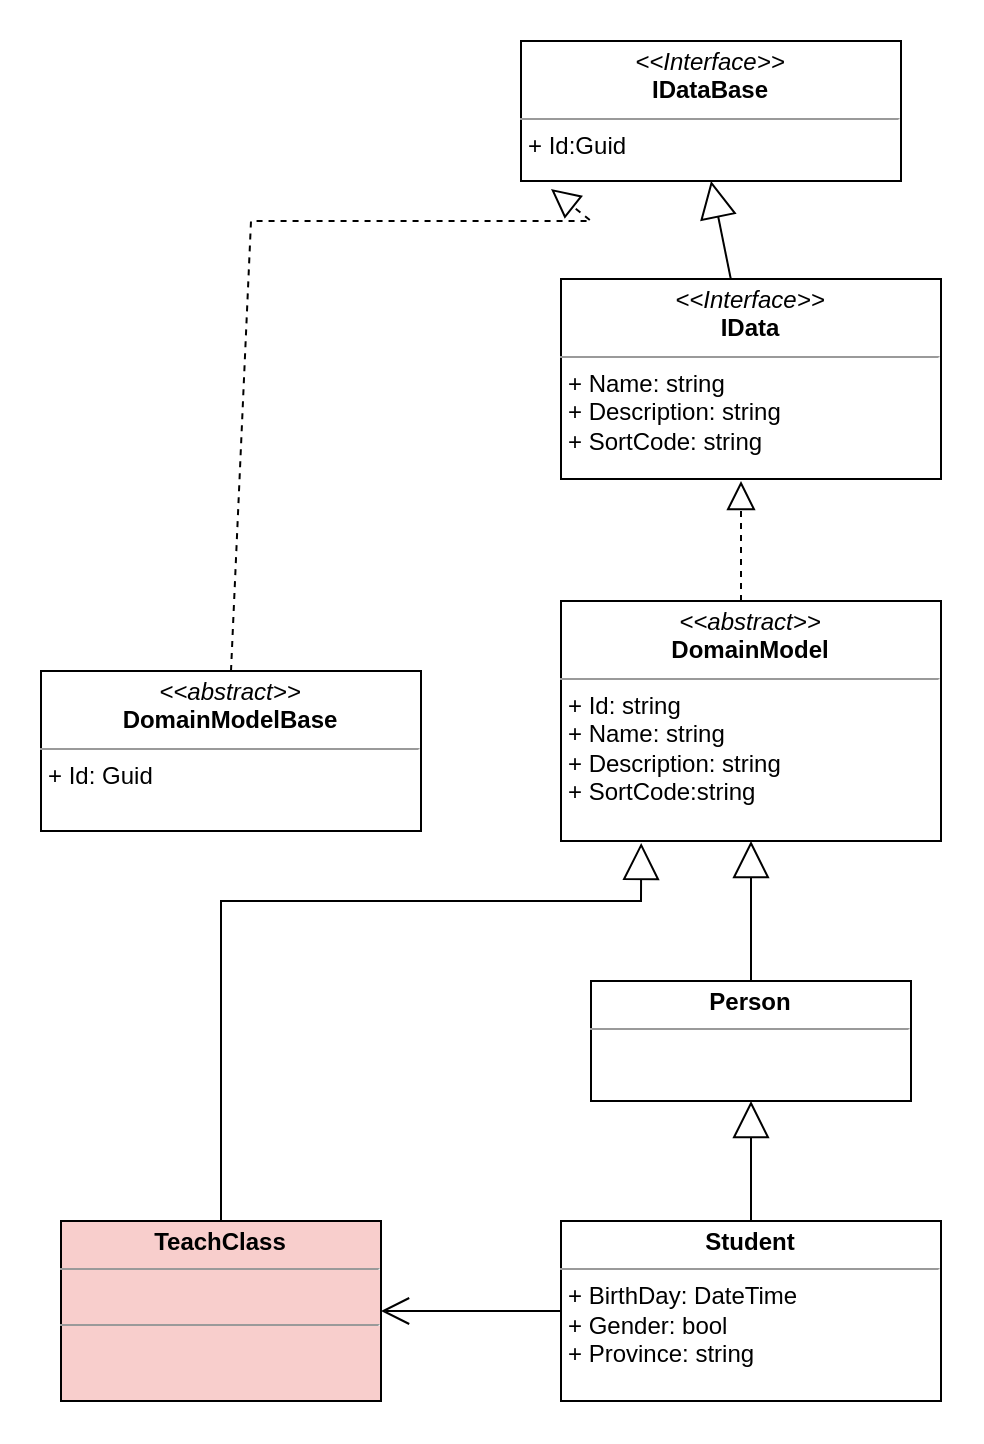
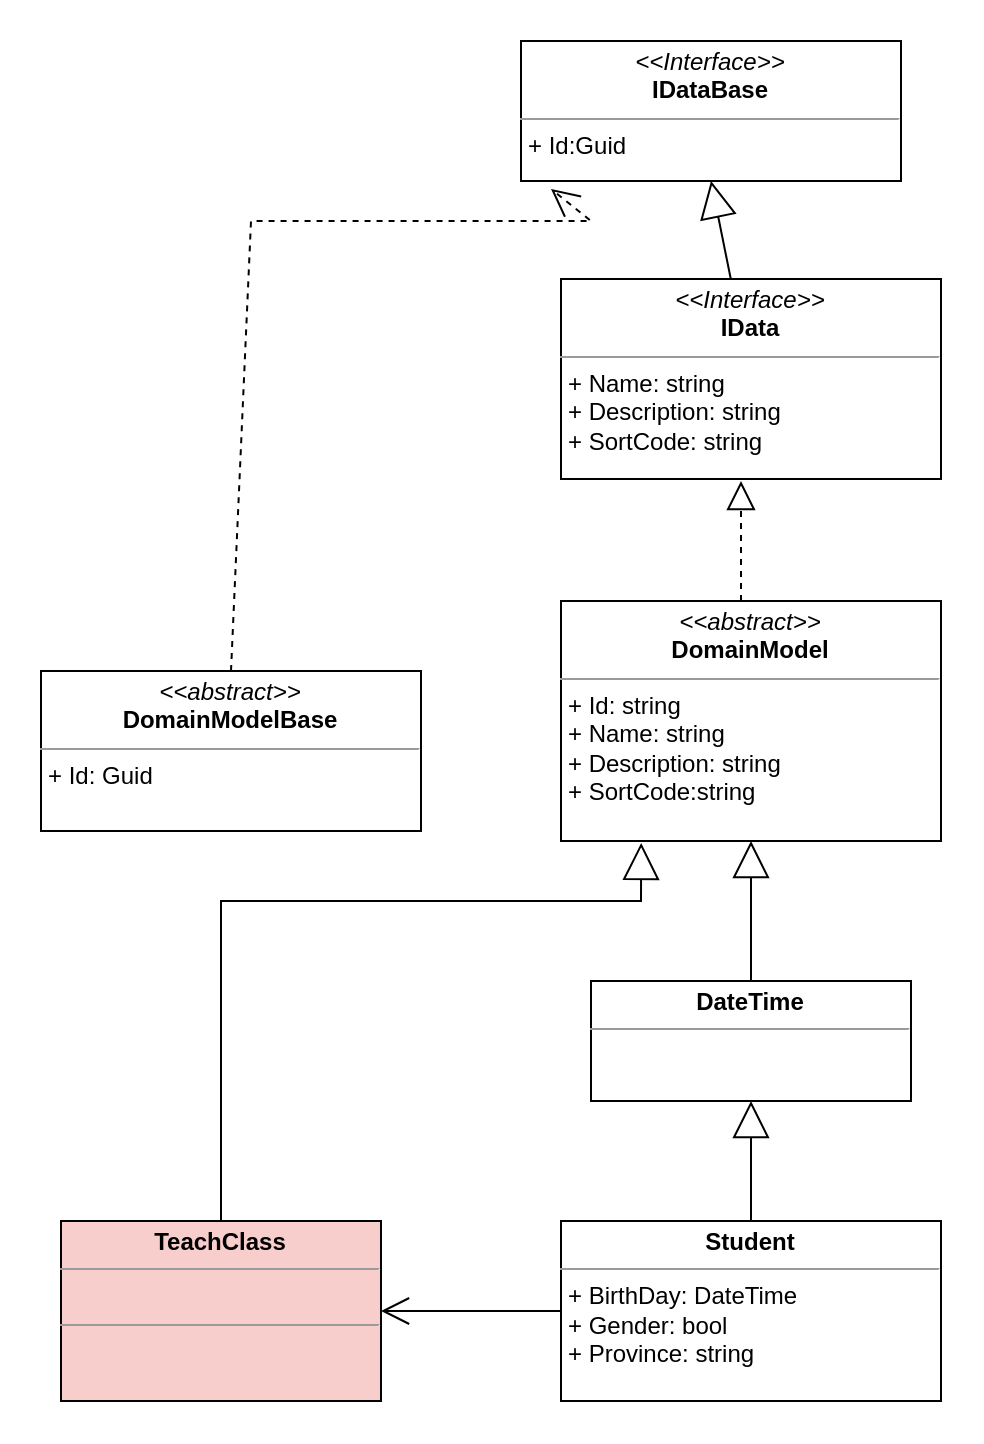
(574, 207) -> (565, 200)
(631, 995) -> (642, 995)
